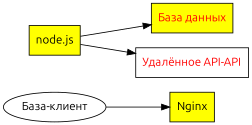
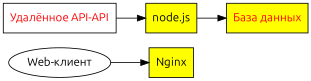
(104, 48) -> (127, 18)
(55, 107) -> (60, 63)
